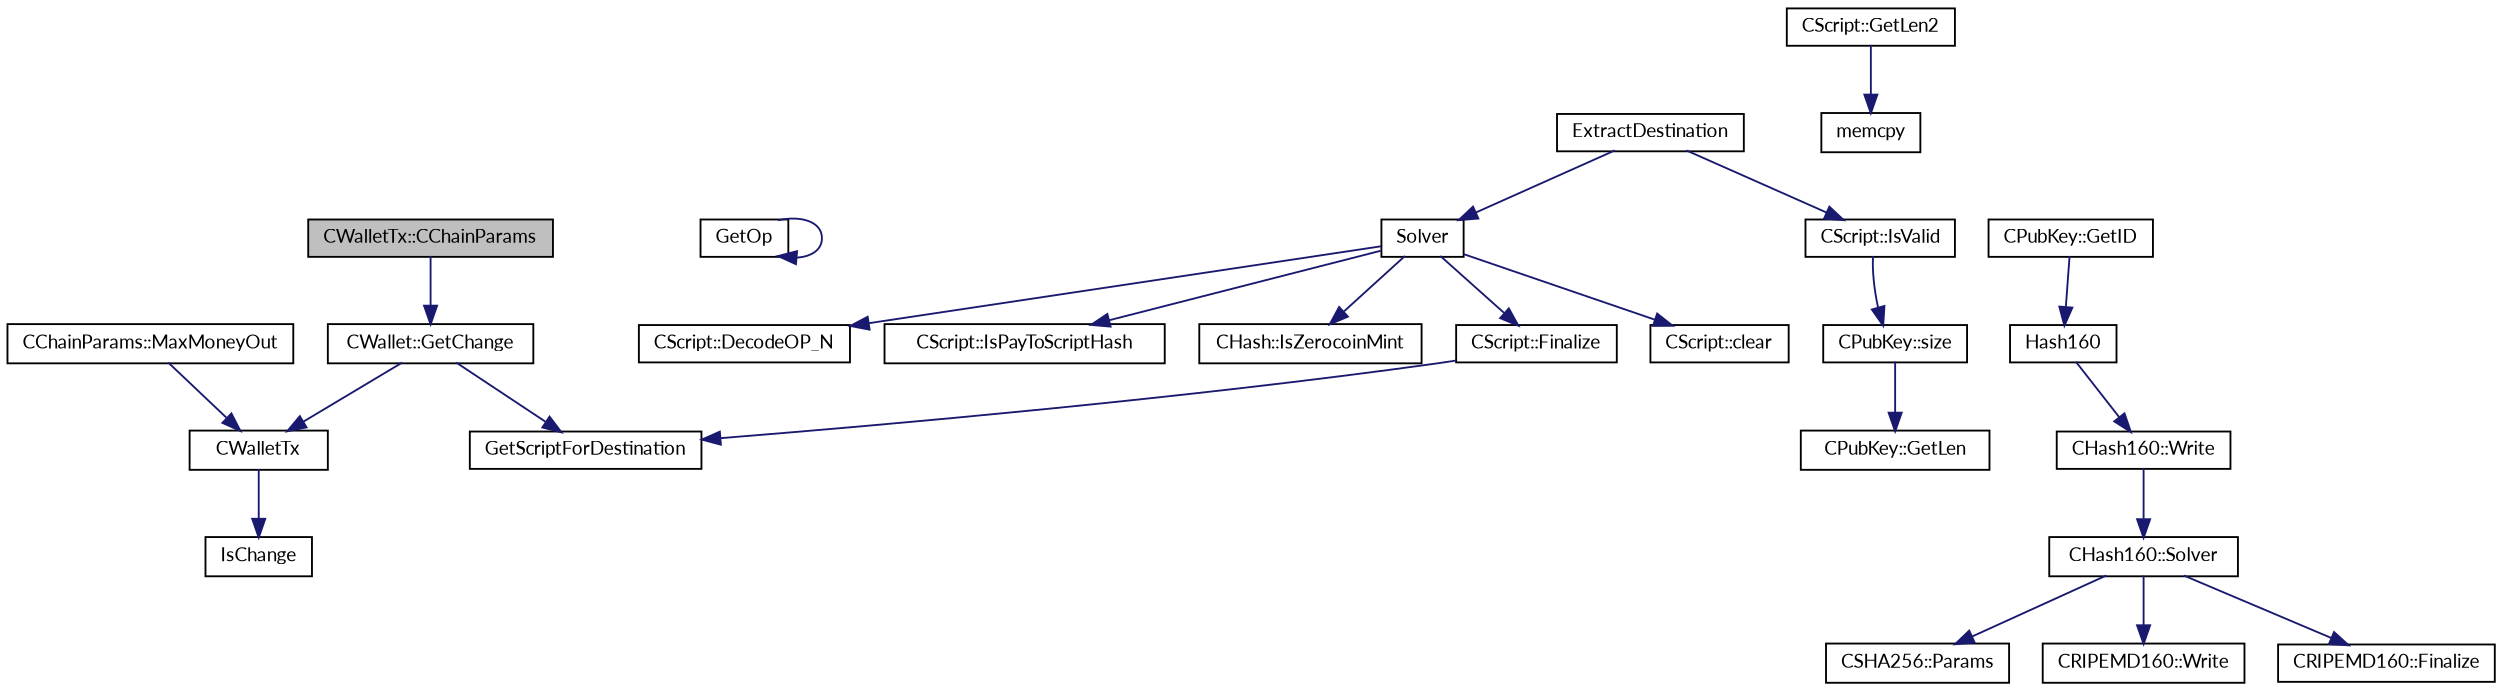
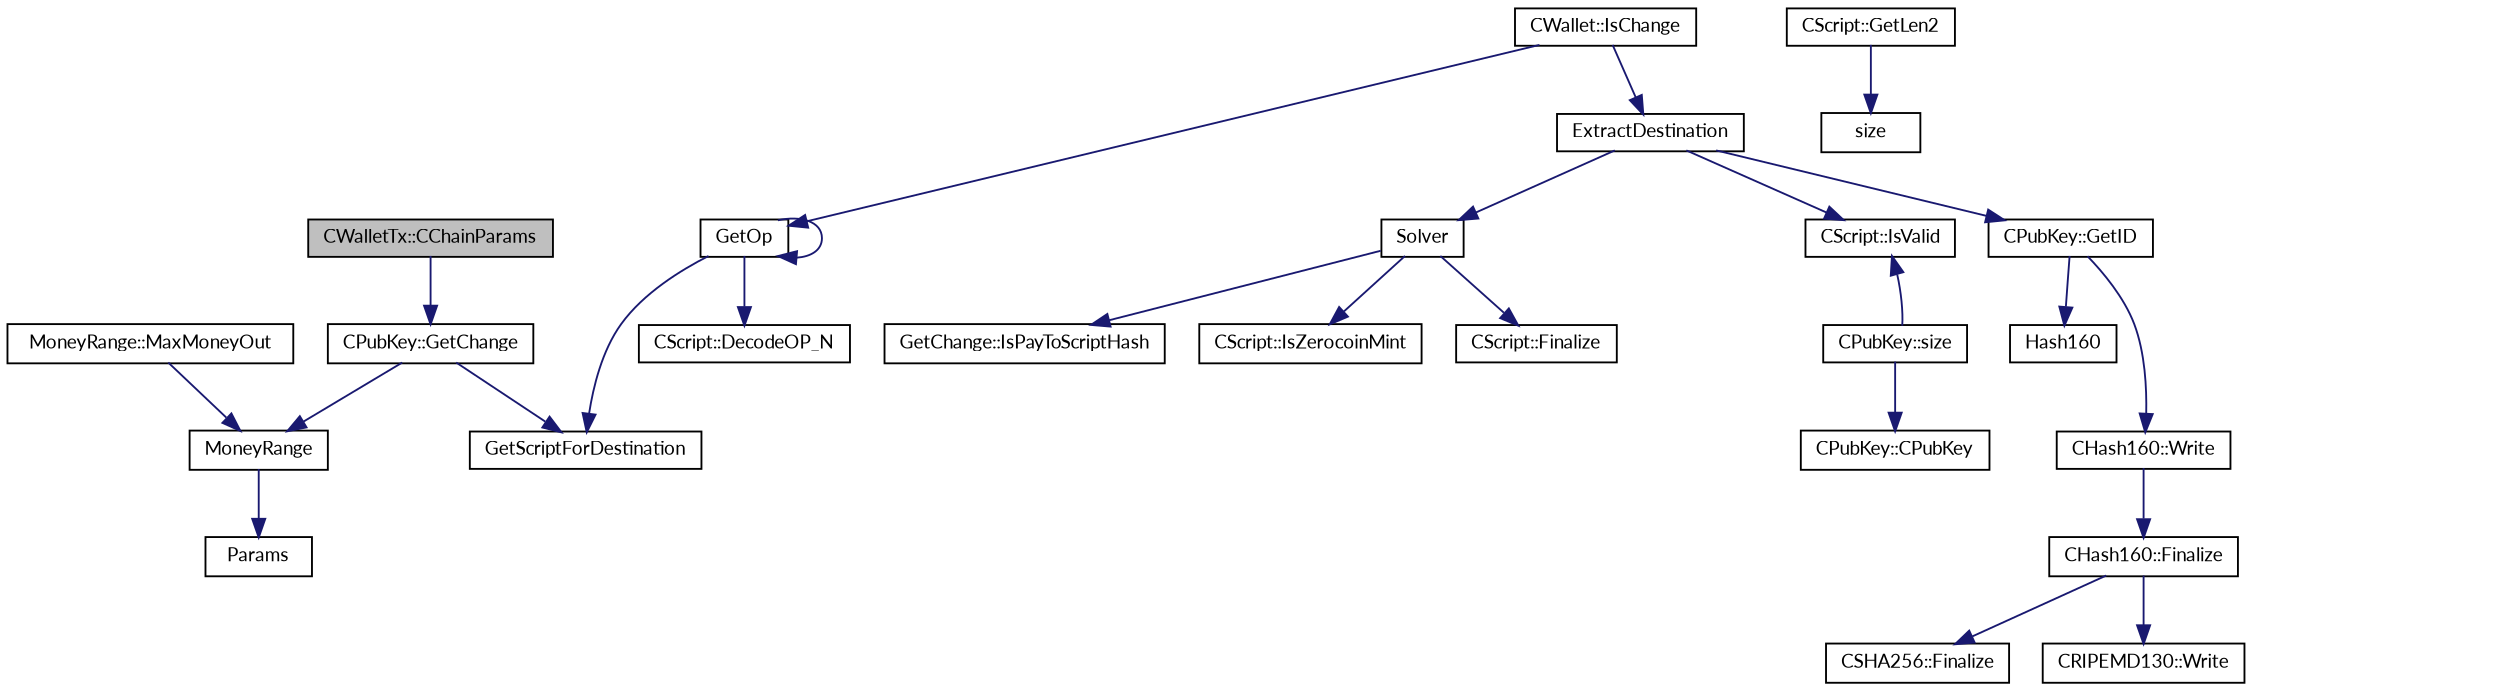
none -> (1606, 27)
(1871, 133) -> (1871, 133)
none -> (1851, 183)
(1874, 282) -> (1901, 300)
(1125, 285) -> (744, 281)
(150, 344) -> (150, 344)
(431, 344) -> (431, 344)
(1025, 344) -> (1025, 344)
(1310, 344) -> (1310, 344)
(1720, 344) -> none
(2098, 389) -> (2135, 328)
(1089, 405) -> (626, 318)
(259, 450) -> (259, 450)
(1895, 450) -> (1895, 450)
(259, 557) -> (259, 557)
(2144, 557) -> (2144, 557)
(1918, 663) -> (1918, 663)
(2144, 663) -> (2144, 663)
(2386, 663) -> none
